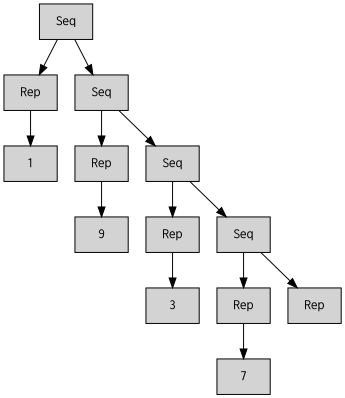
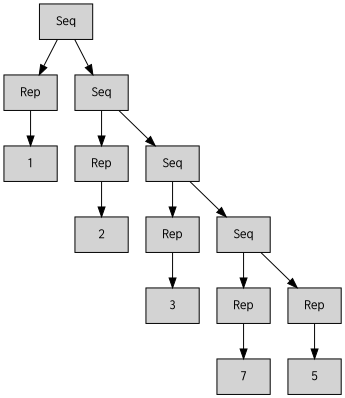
(102, 235) -> (102, 235)
none -> (315, 377)
